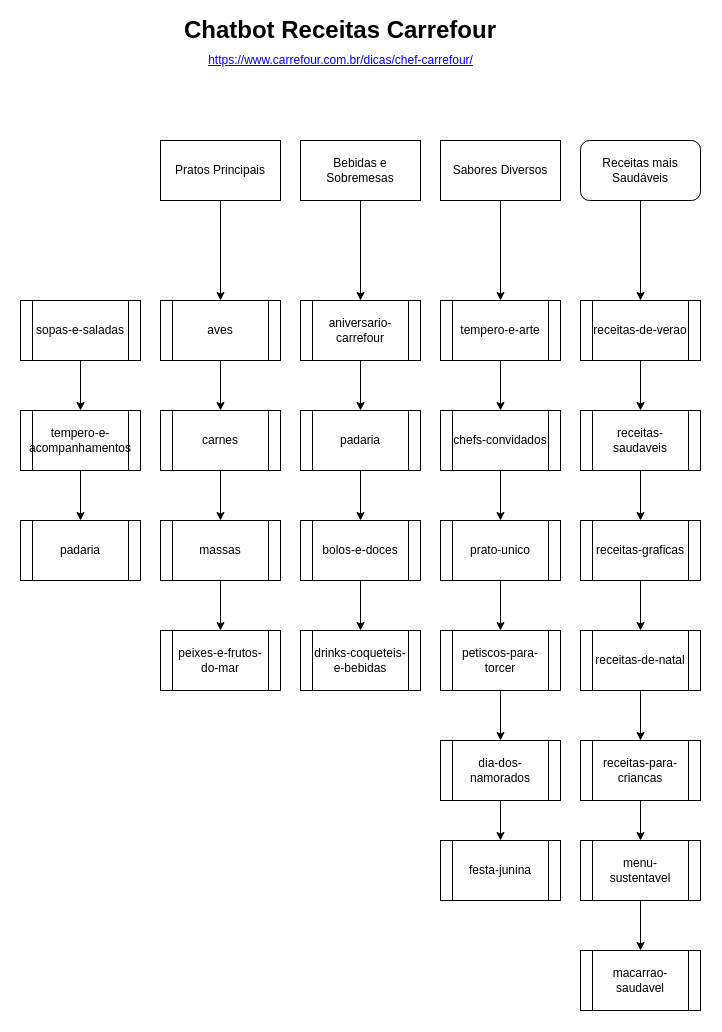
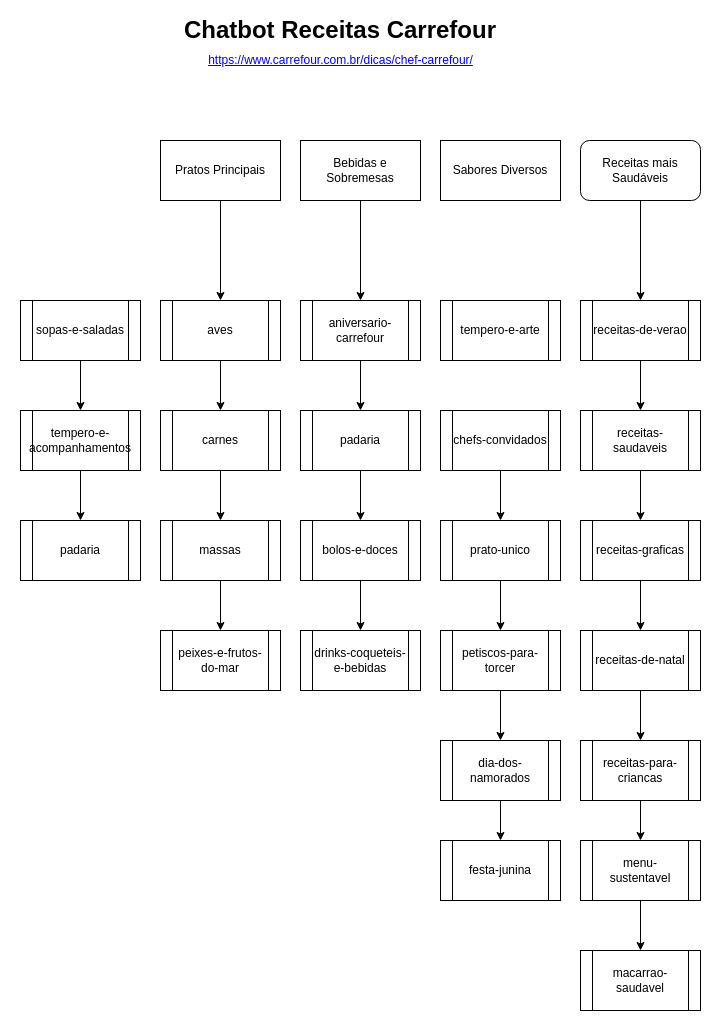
(501, 247) -> none
(501, 382) -> none
